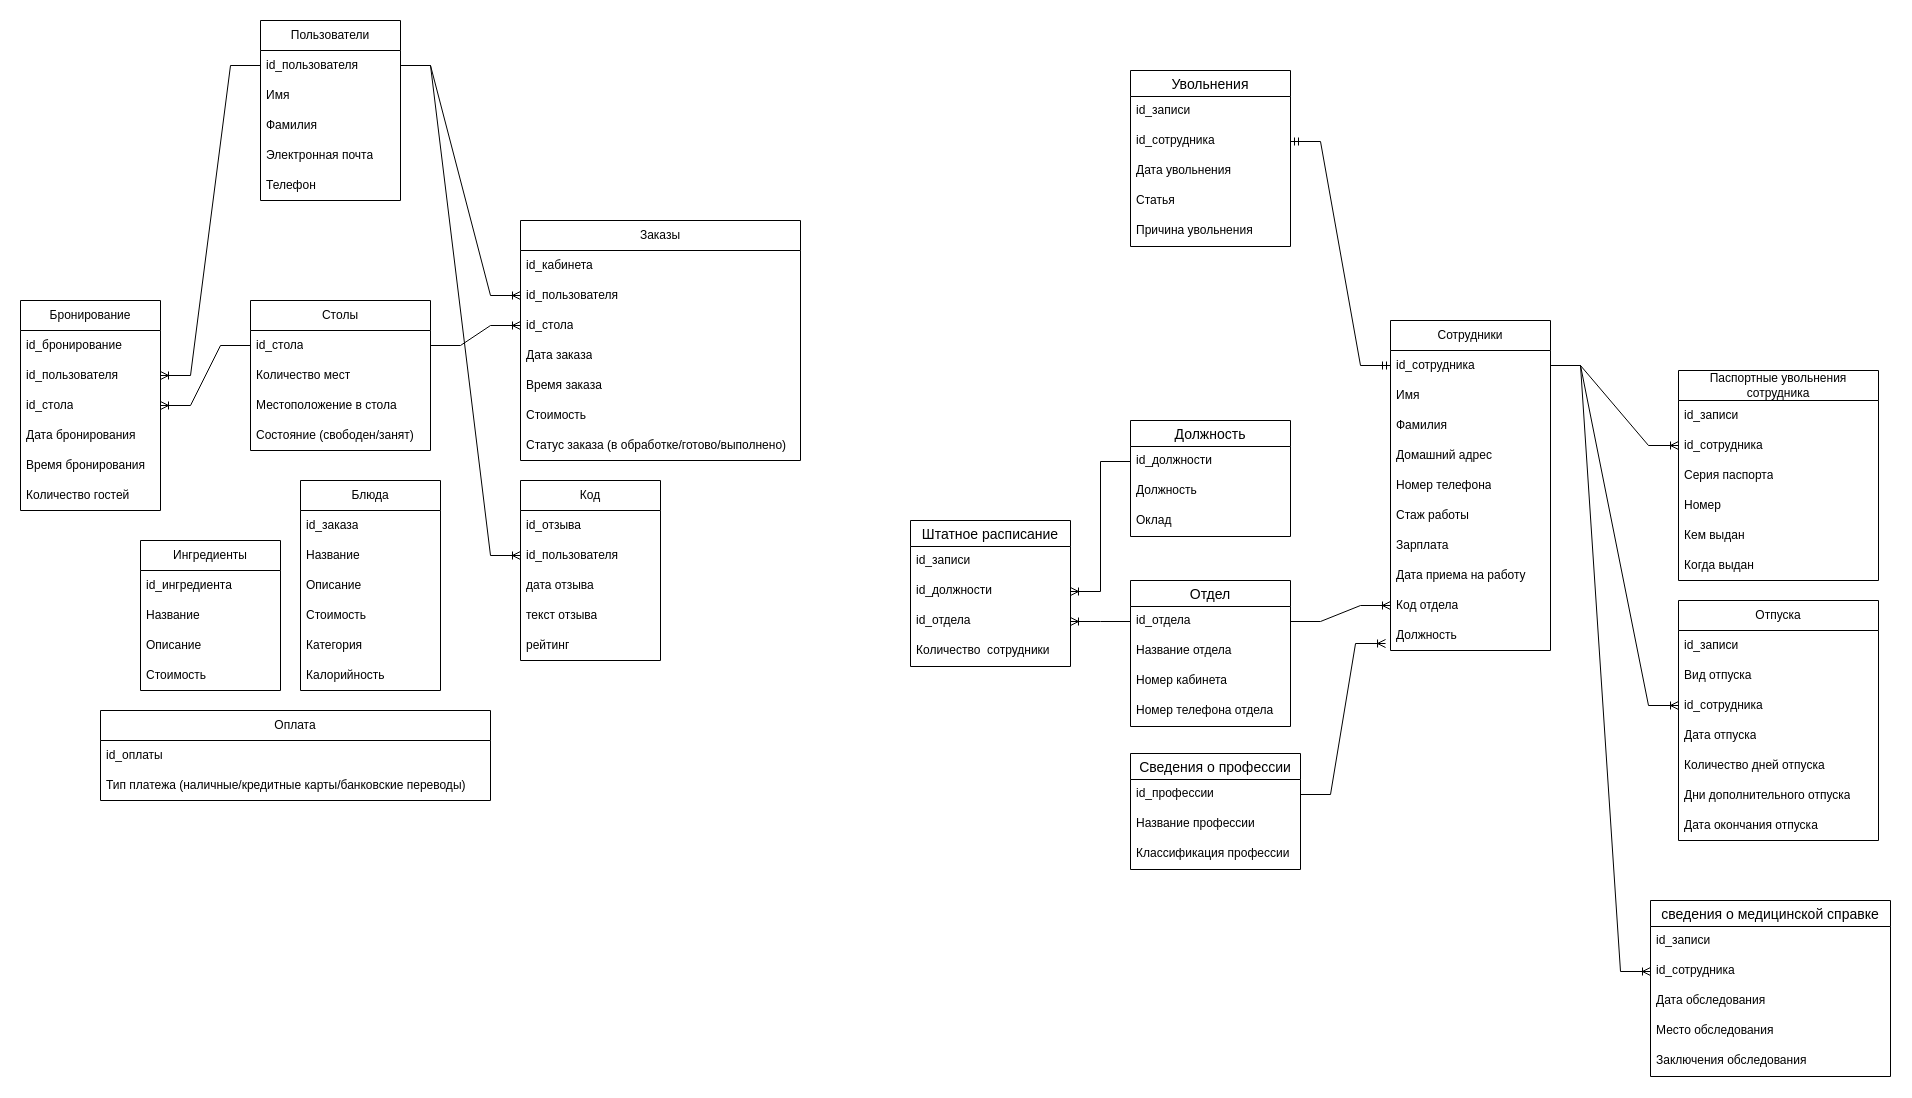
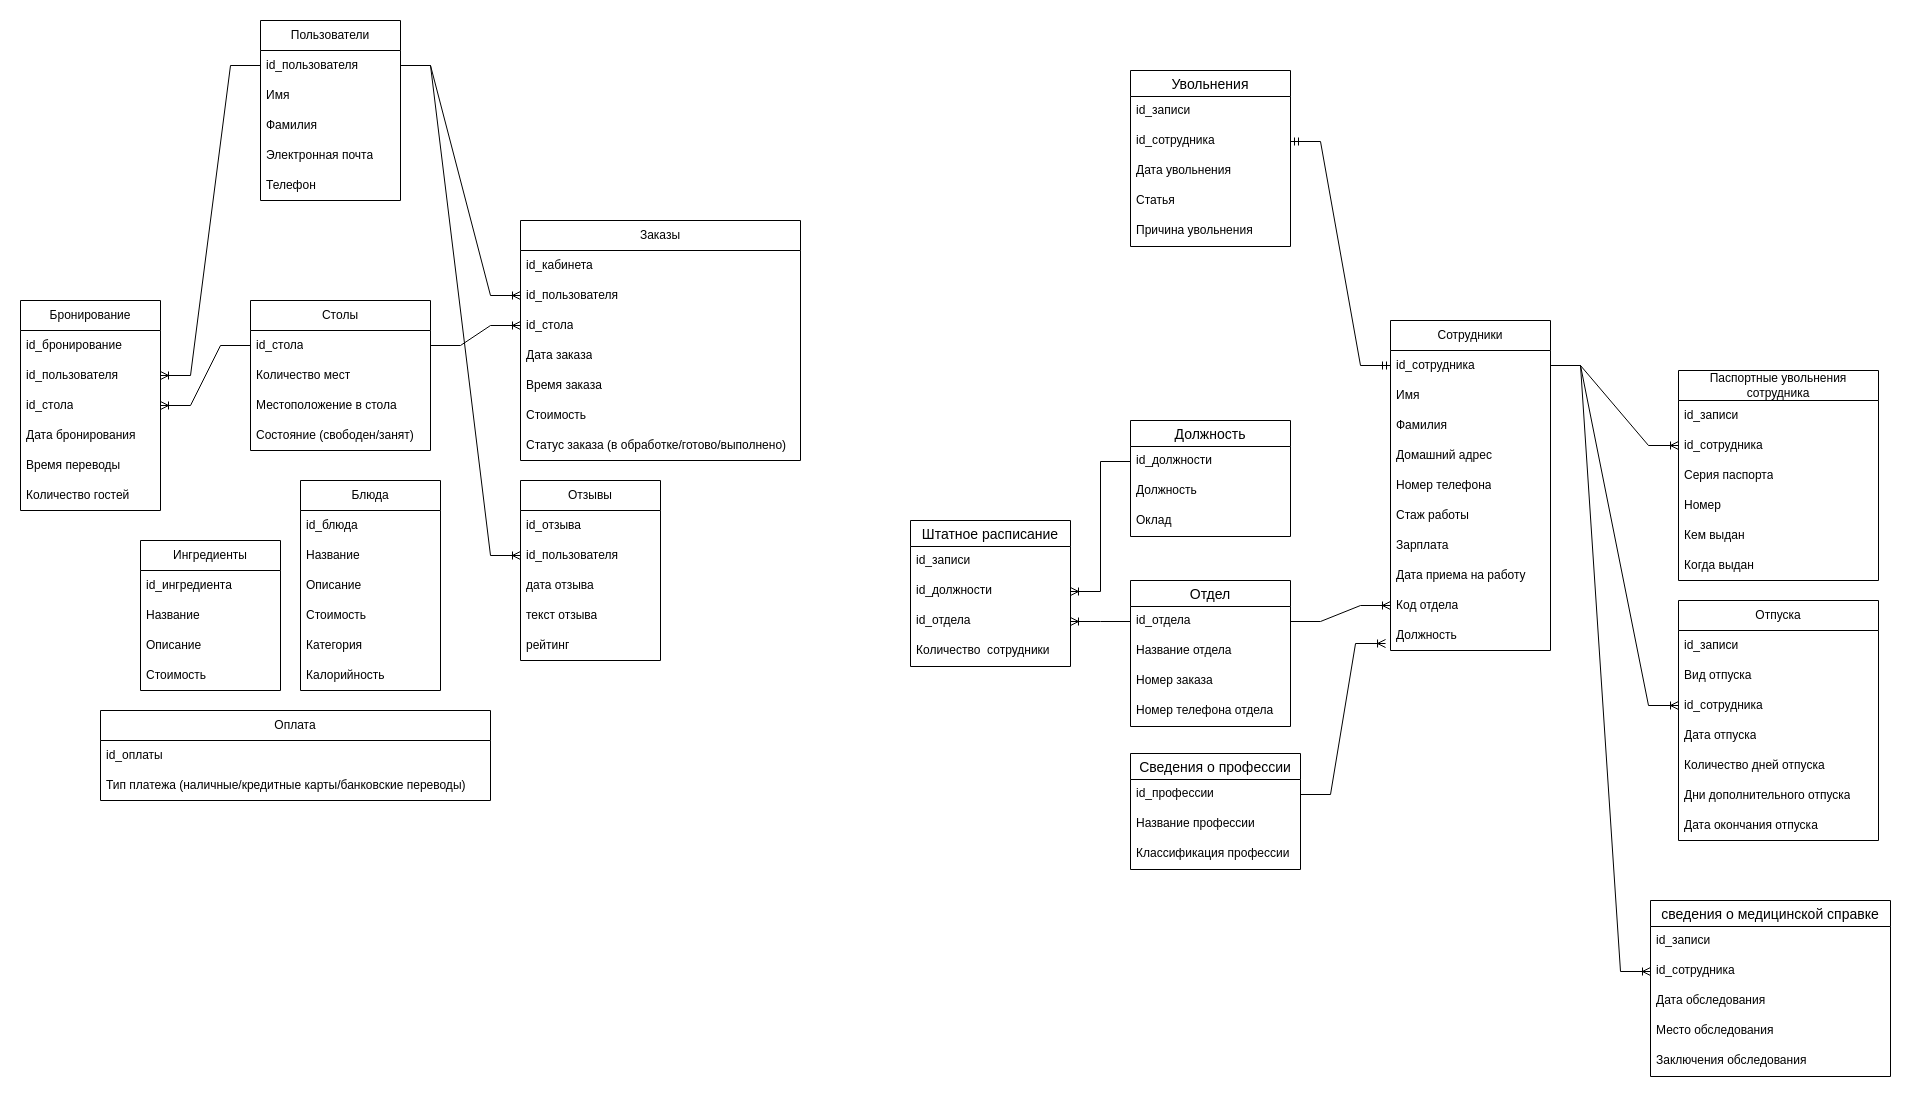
(85, 466) -> (72, 466)
(591, 496) -> (591, 496)
(335, 526) -> (332, 526)
(1181, 680) -> (1175, 680)
